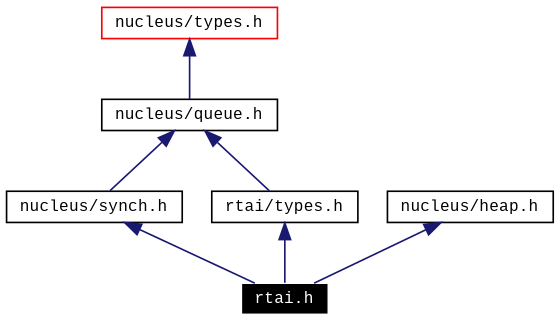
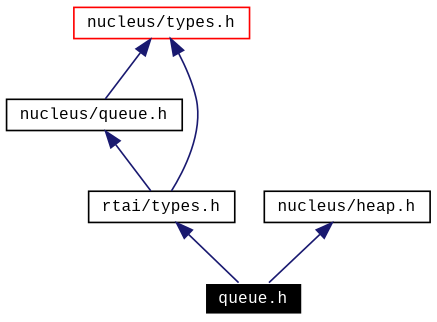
none -> (197, 123)
(94, 207) -> none
(285, 299) -> (254, 299)
